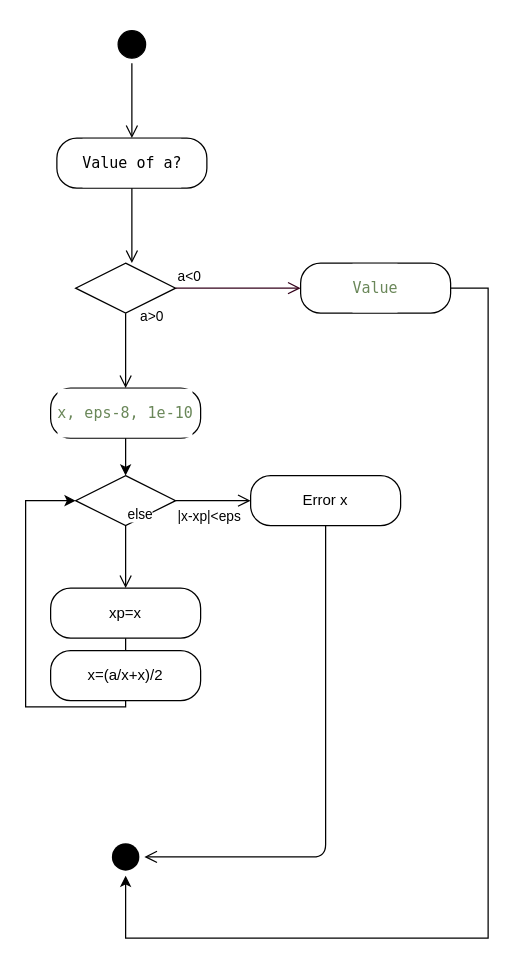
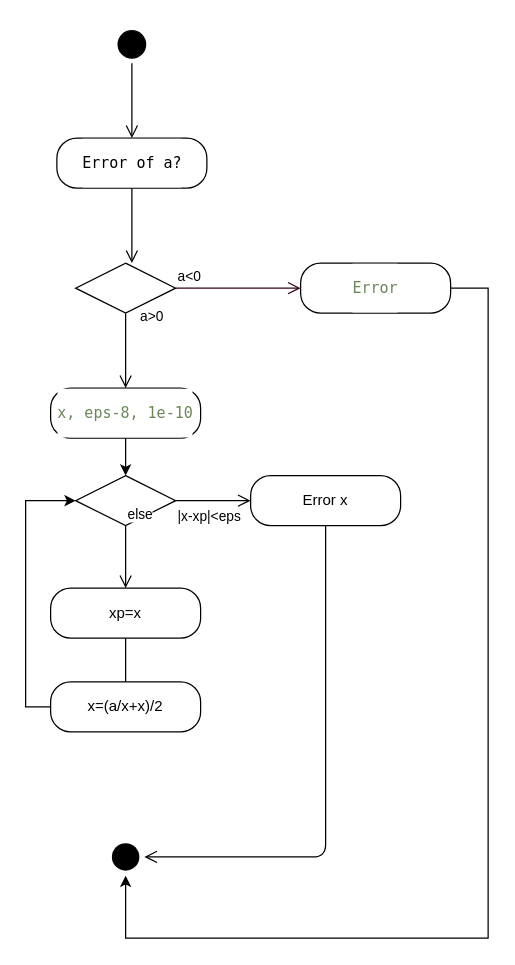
(133, 163) -> (133, 163)
(376, 288) -> (376, 288)
(126, 676) -> (126, 707)
